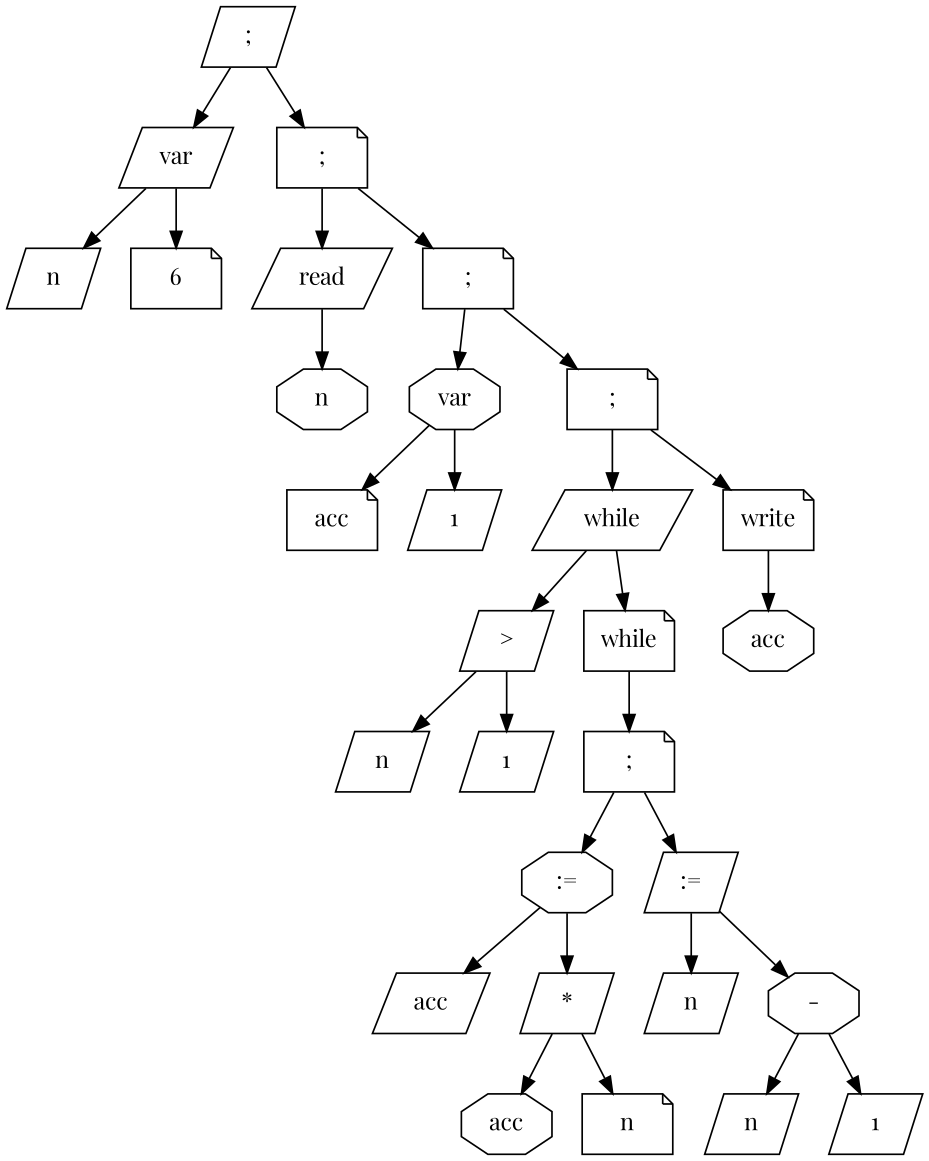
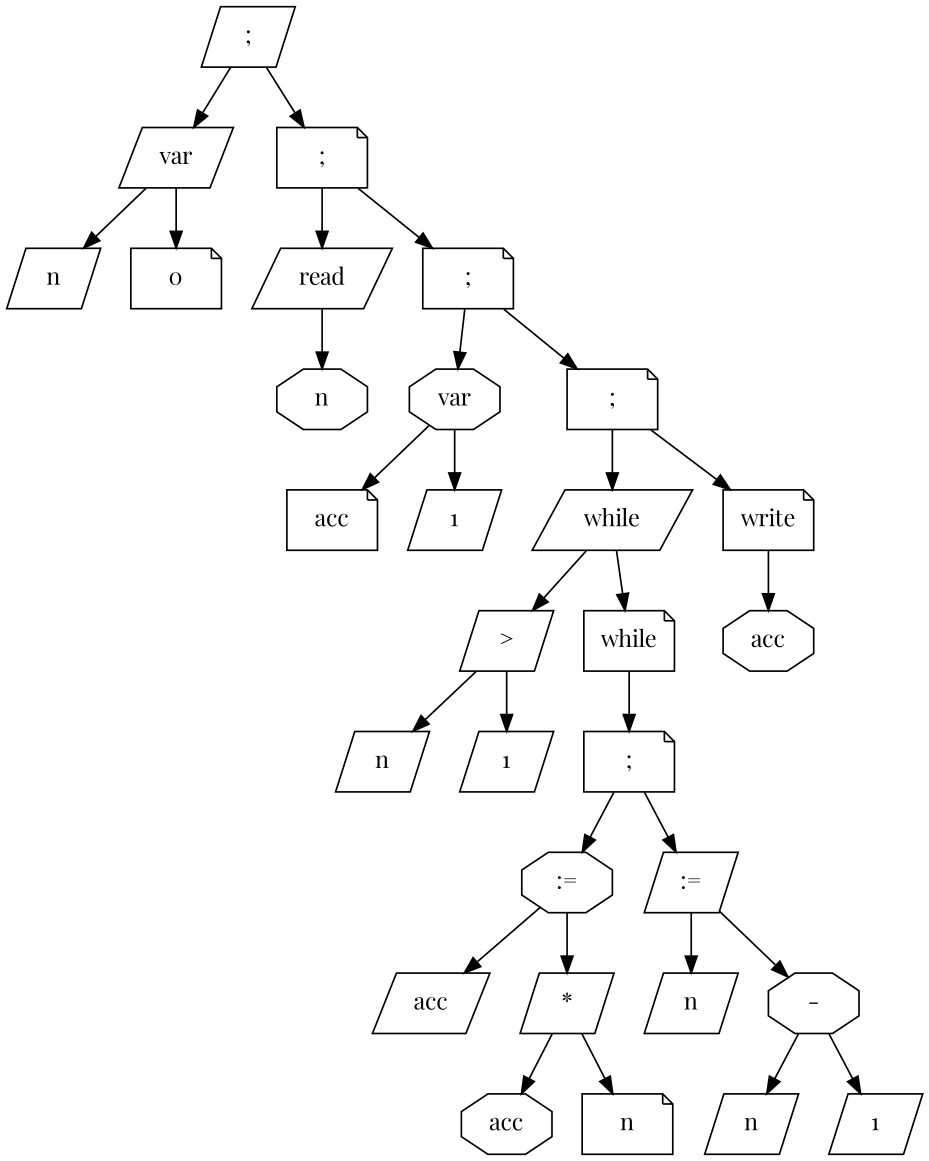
(176, 279) -> (176, 279)
